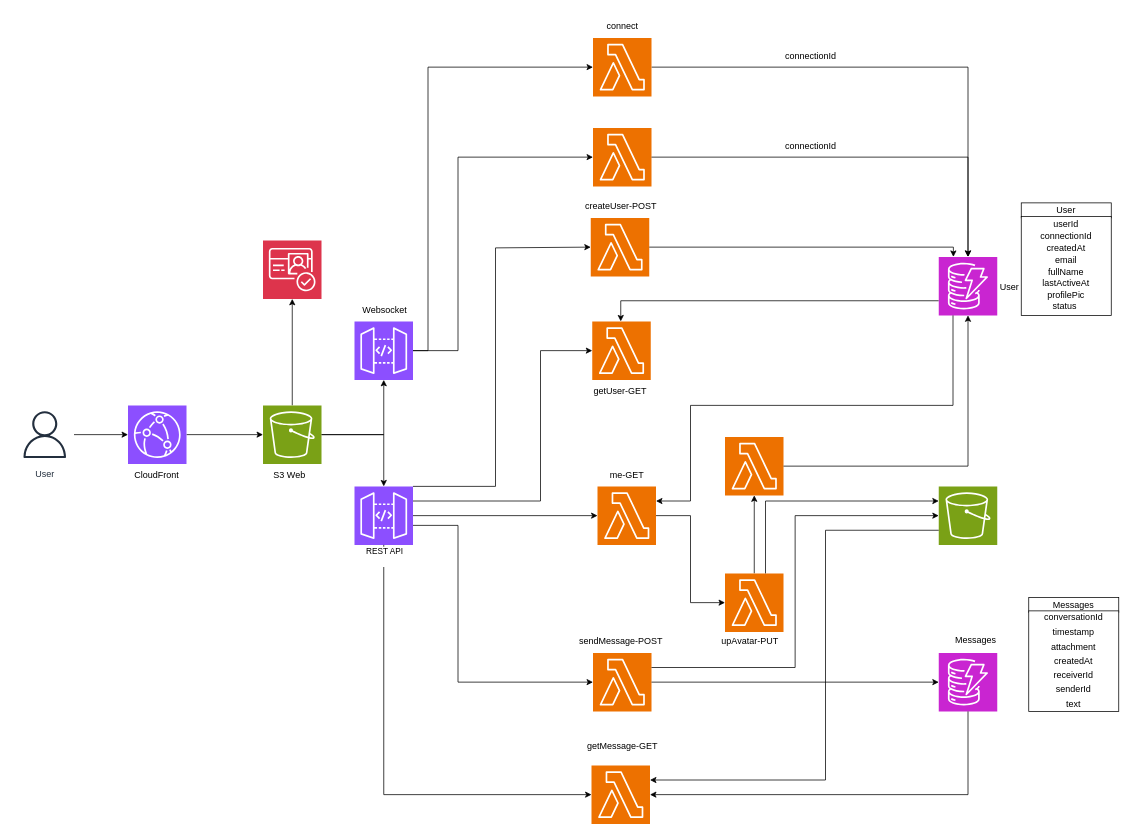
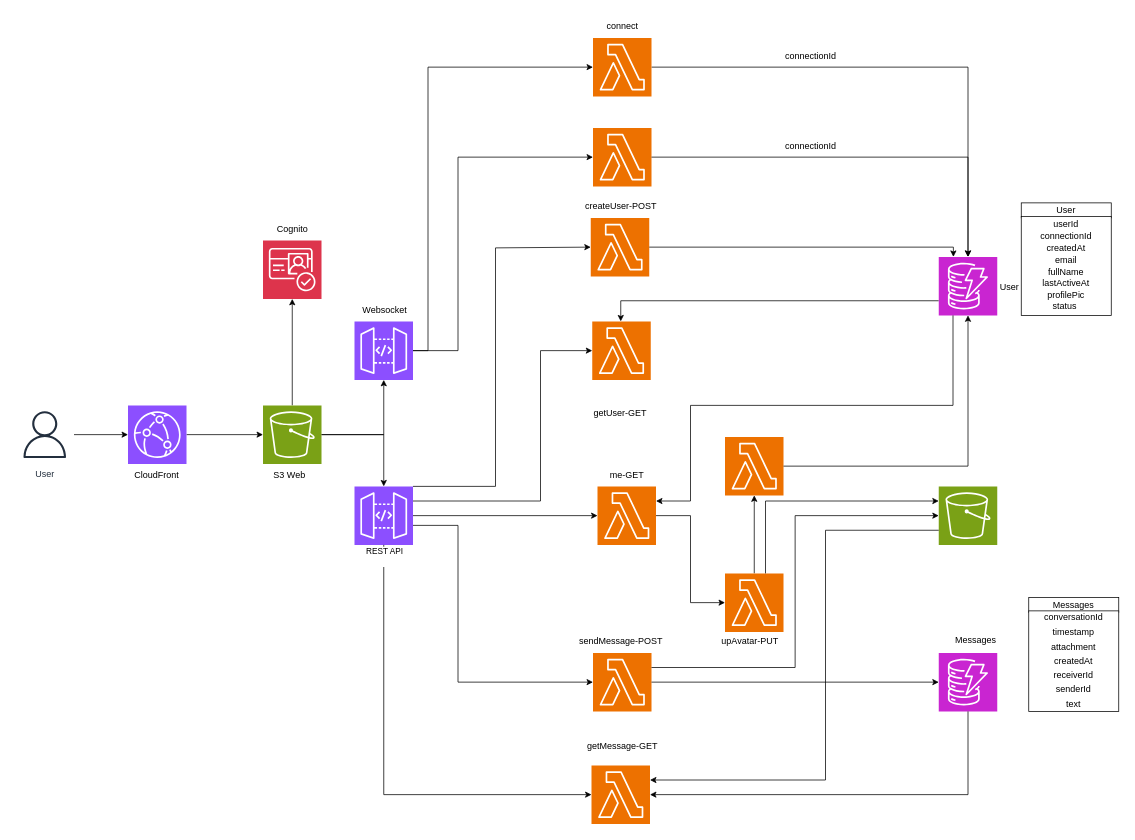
none -> (292, 229)
(620, 391) -> (620, 414)
